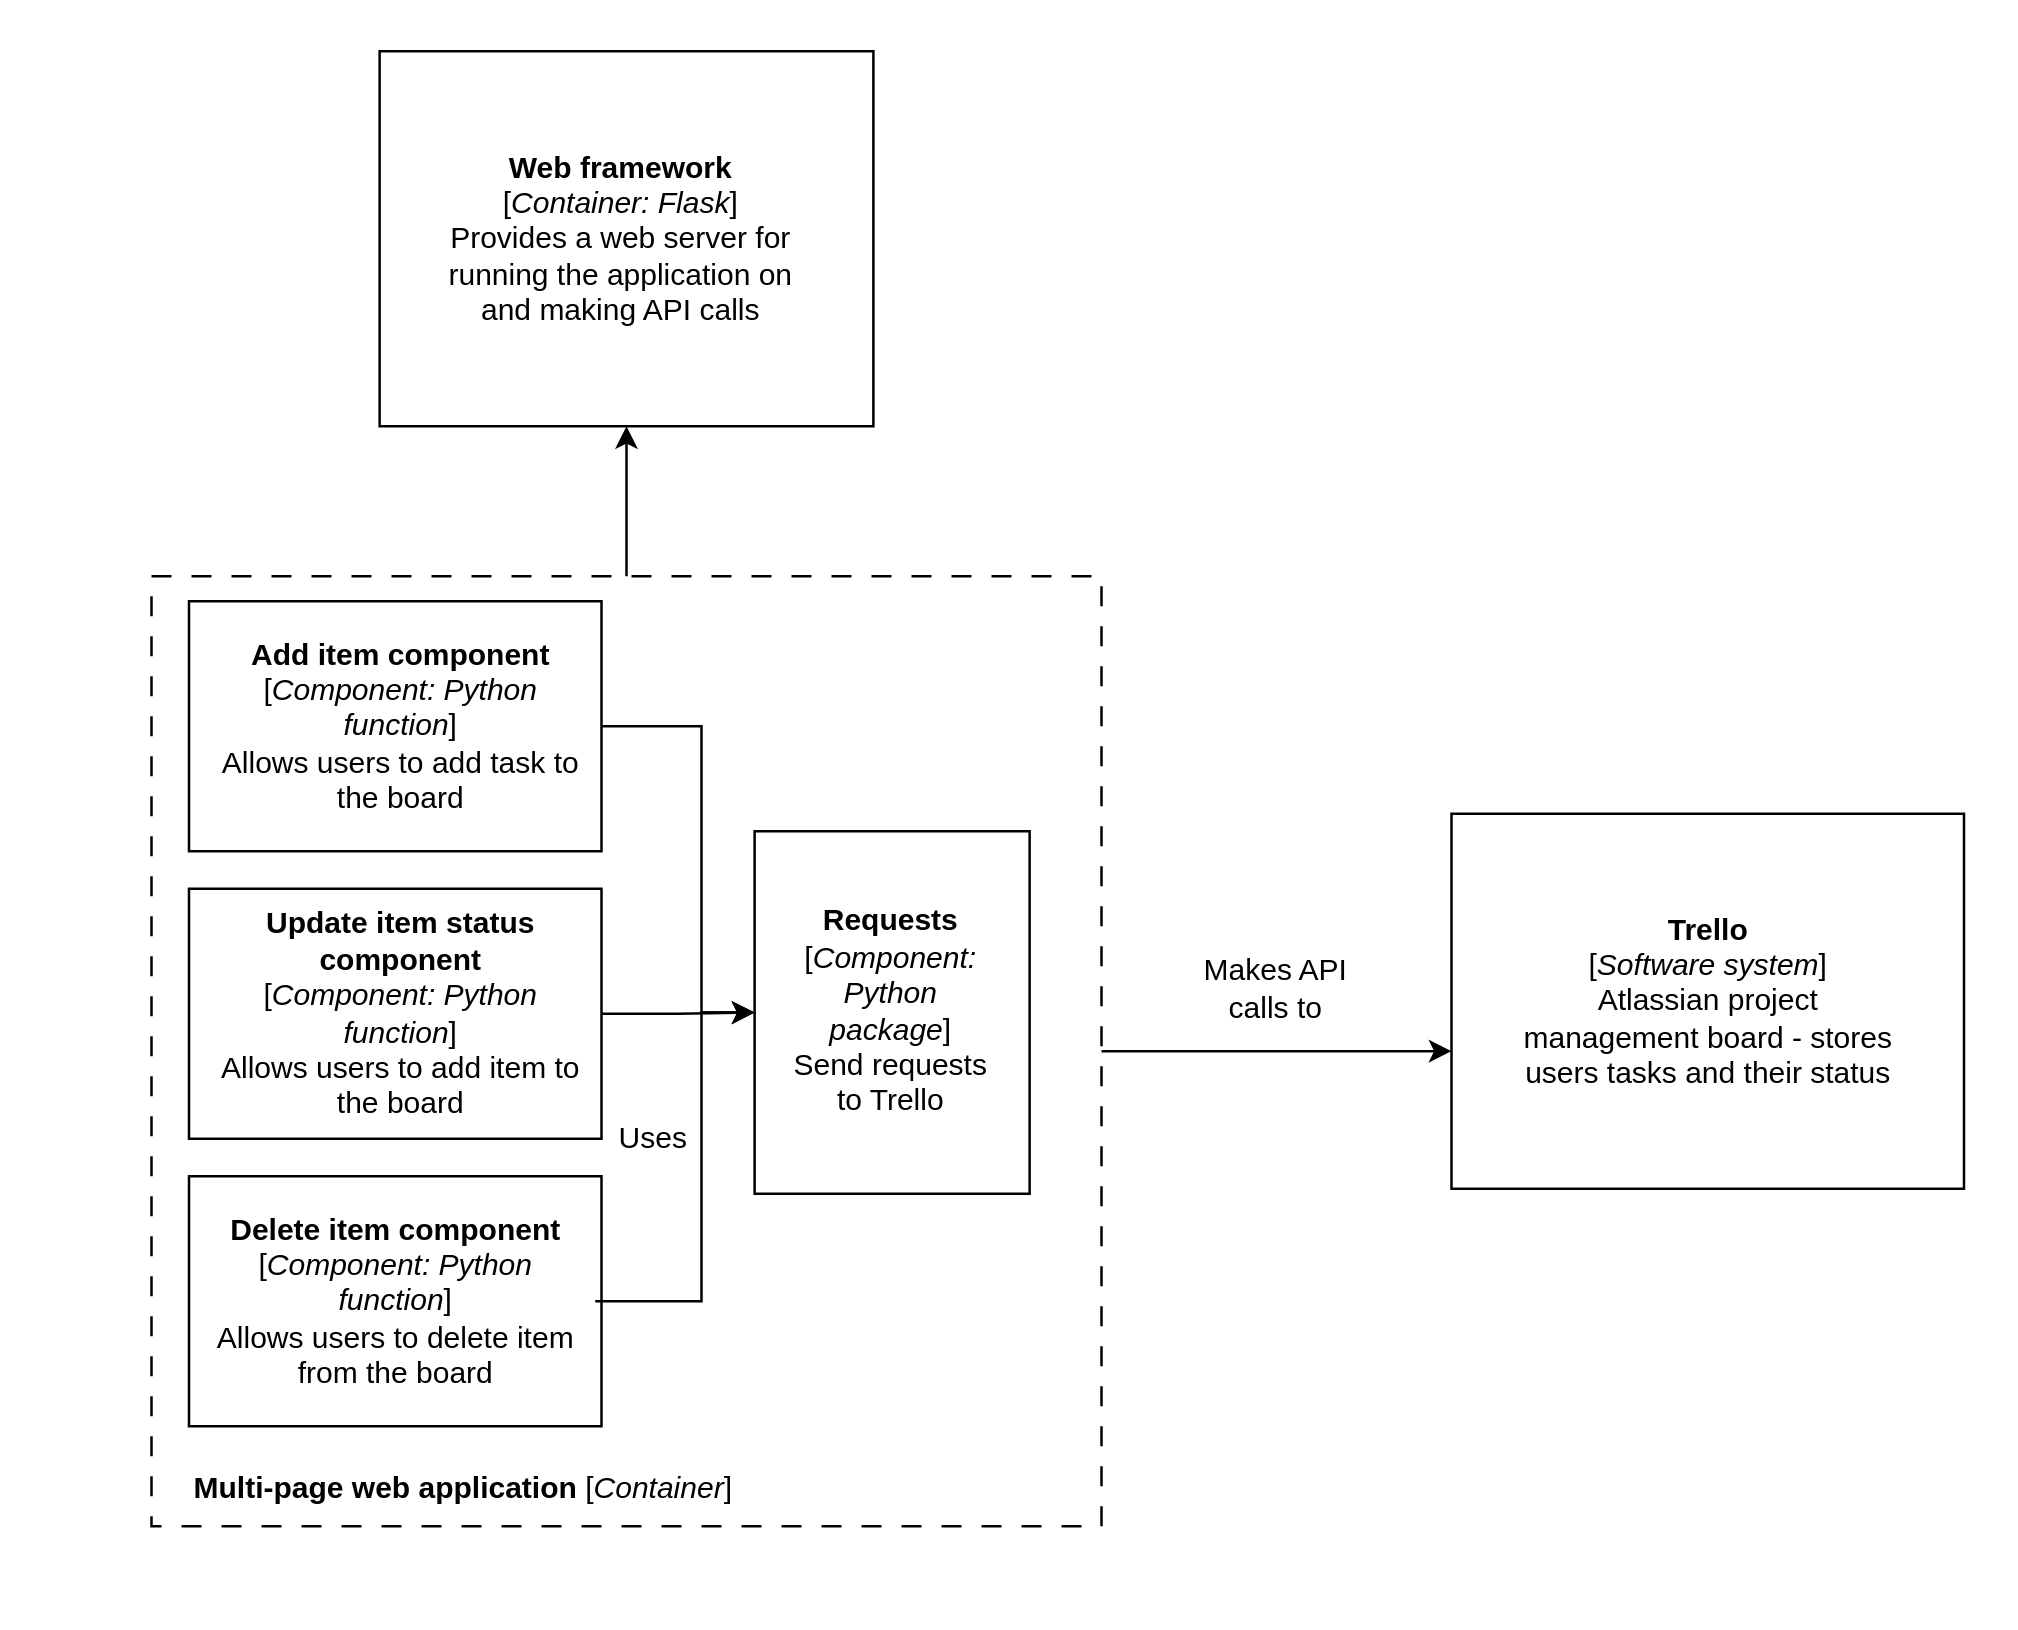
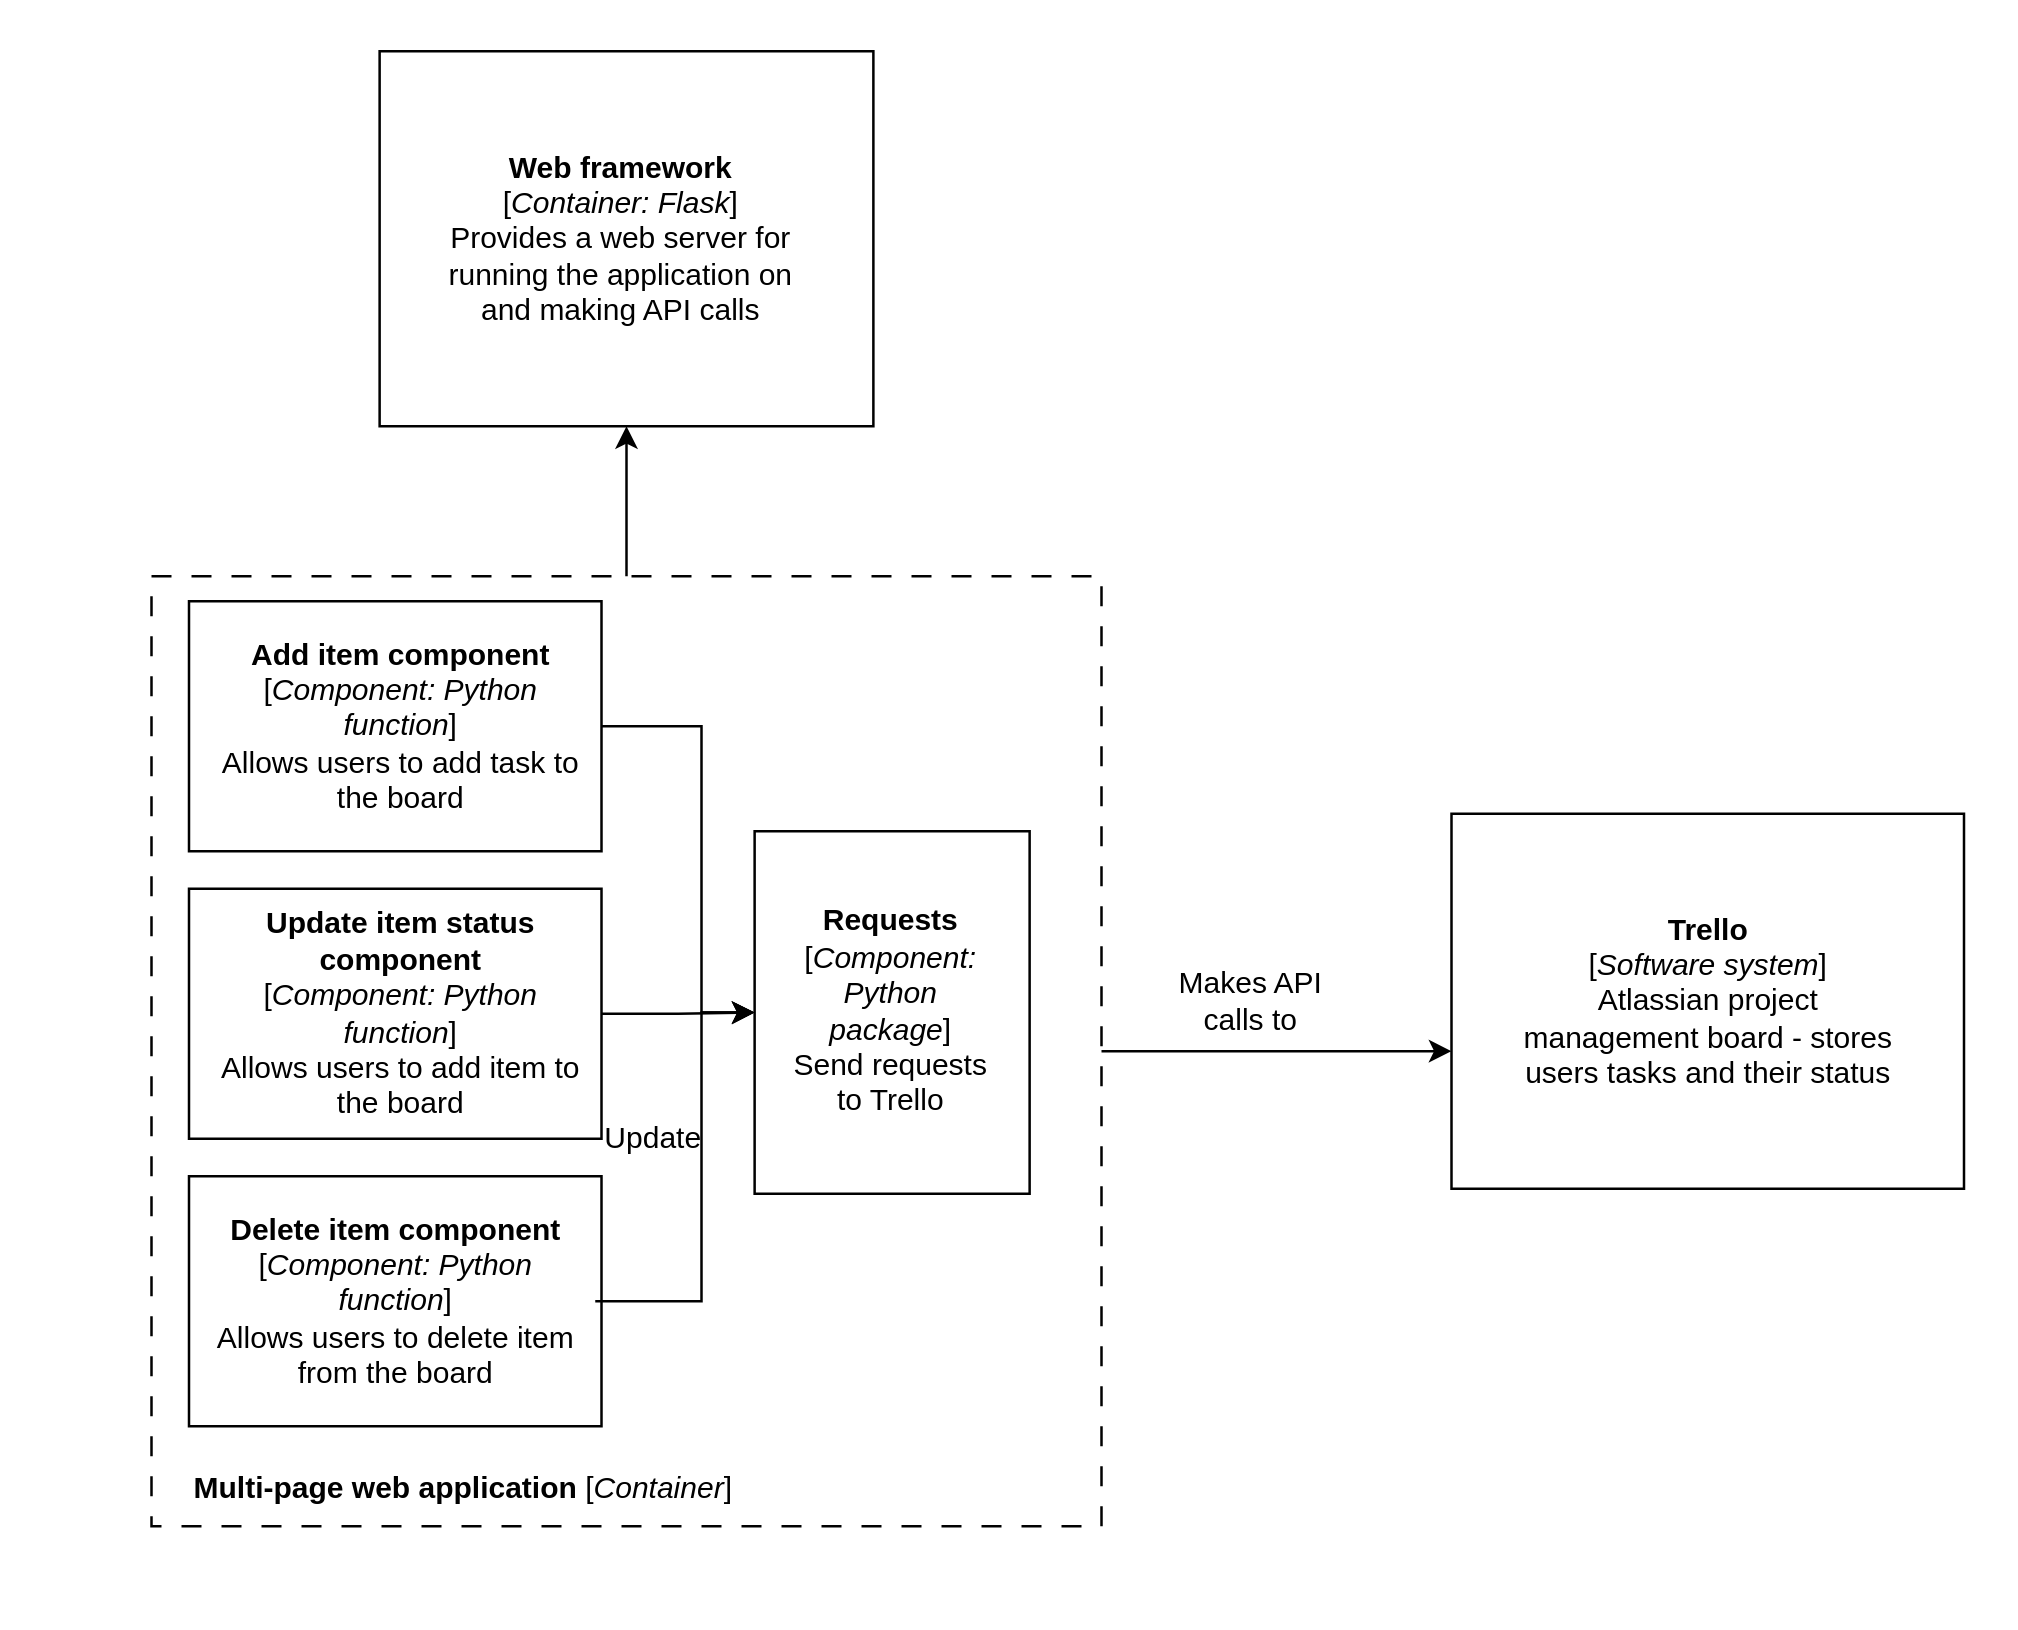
(1276, 989) -> (1251, 1001)
(654, 1139) -> (654, 1139)
